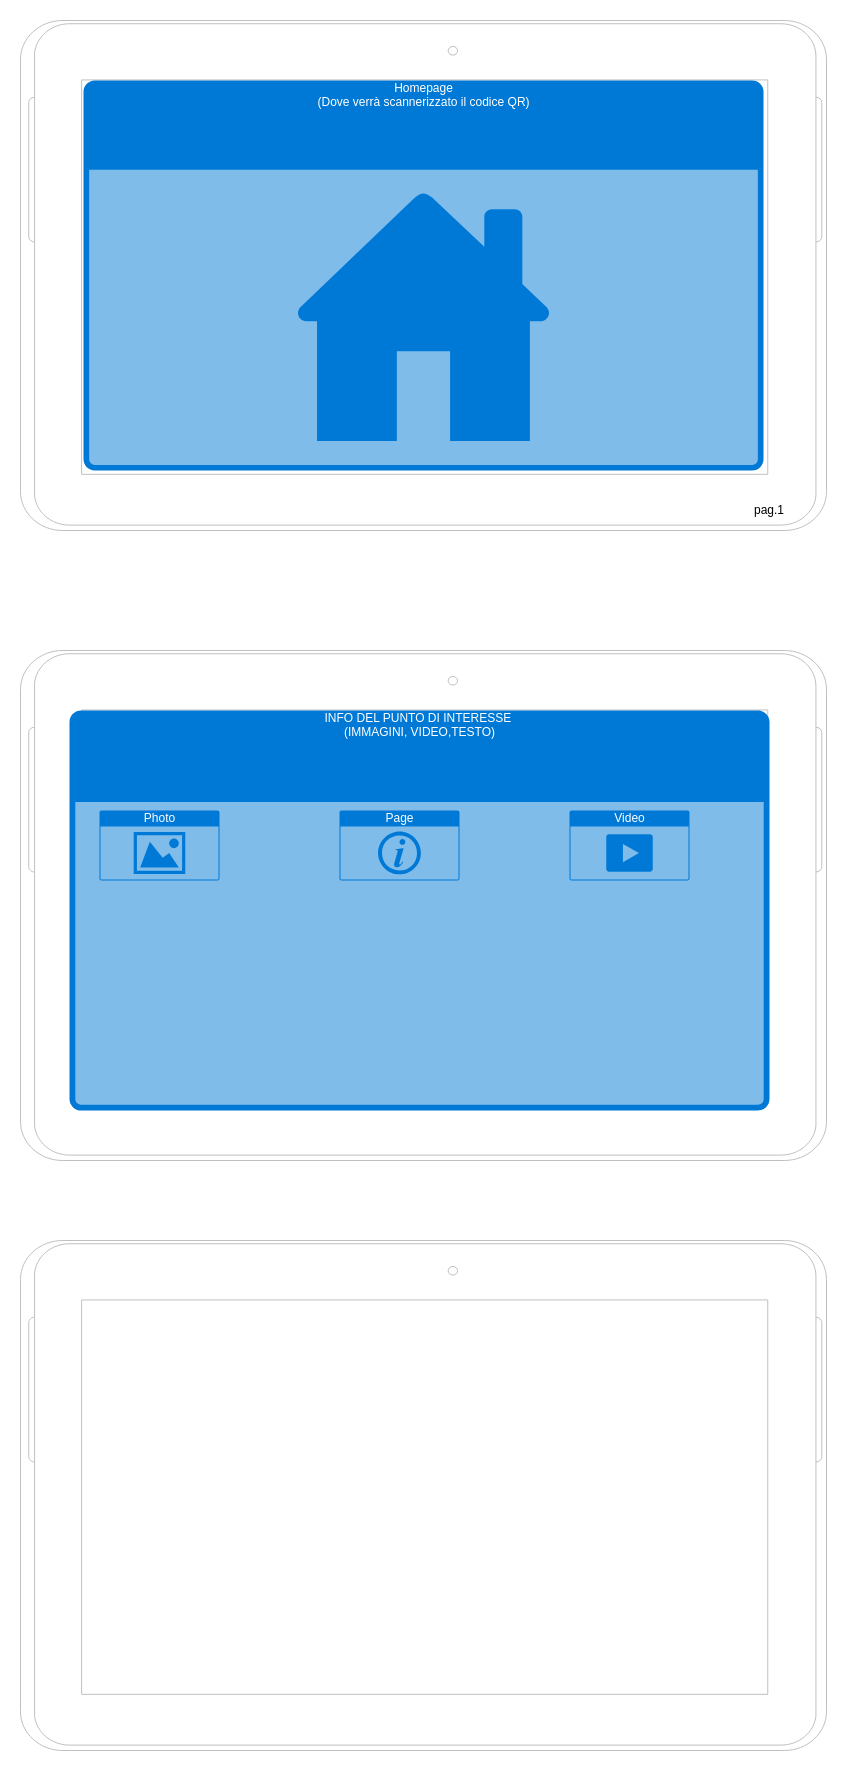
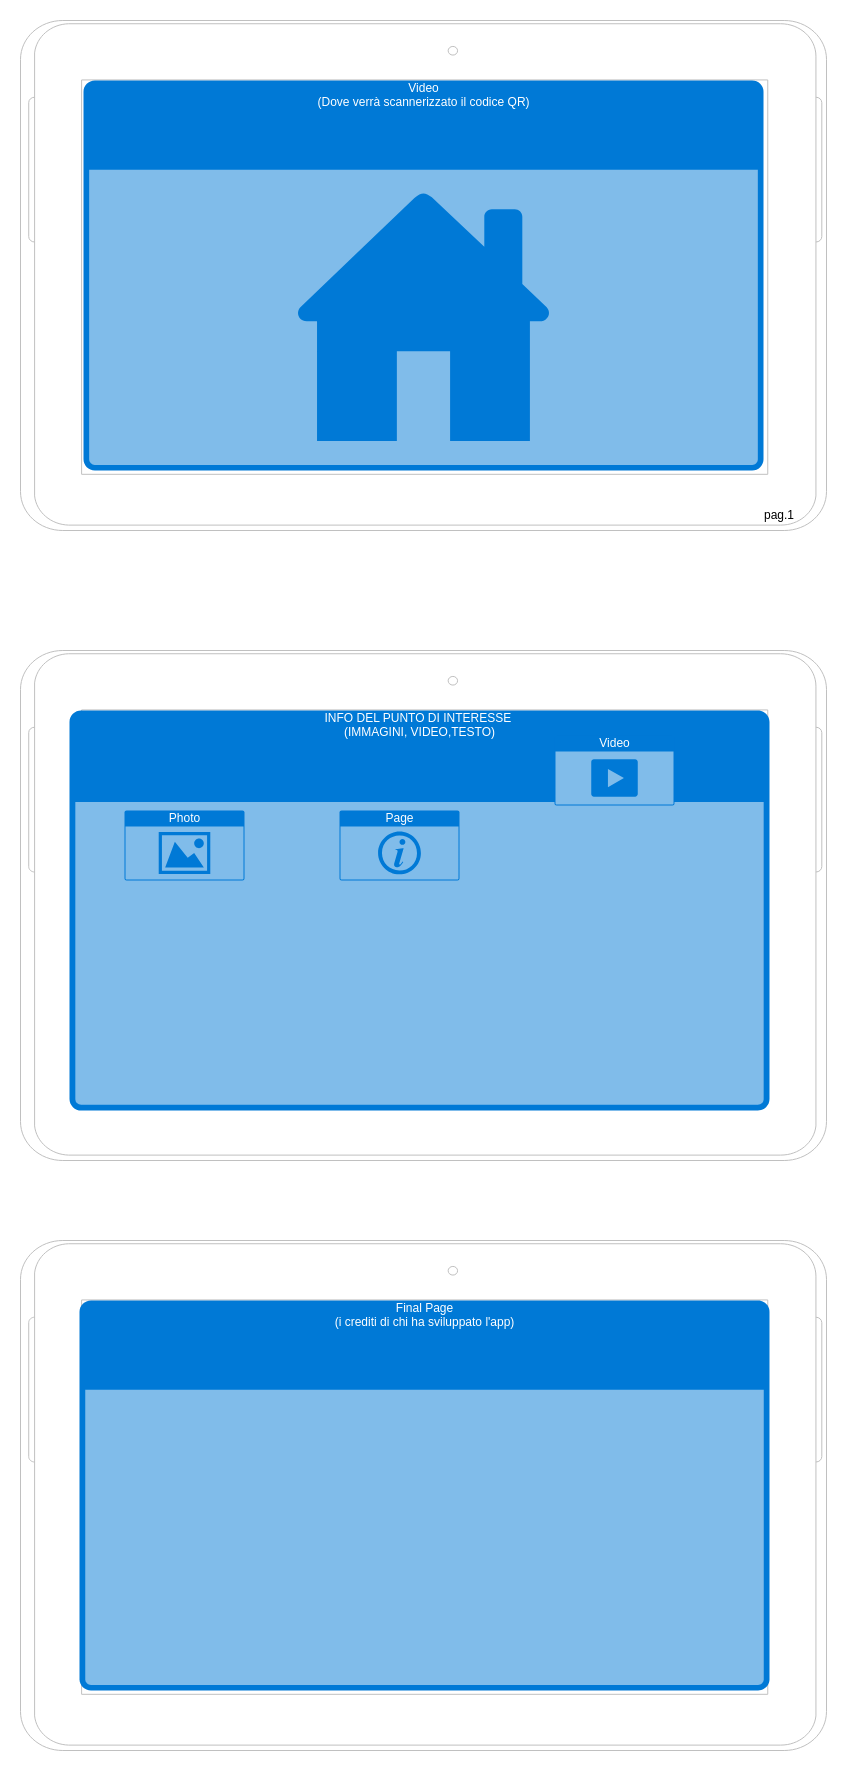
(424, 96) -> (424, 96)
(770, 511) -> (780, 516)
(160, 846) -> (185, 846)
(630, 846) -> (615, 771)
none -> (425, 1496)
